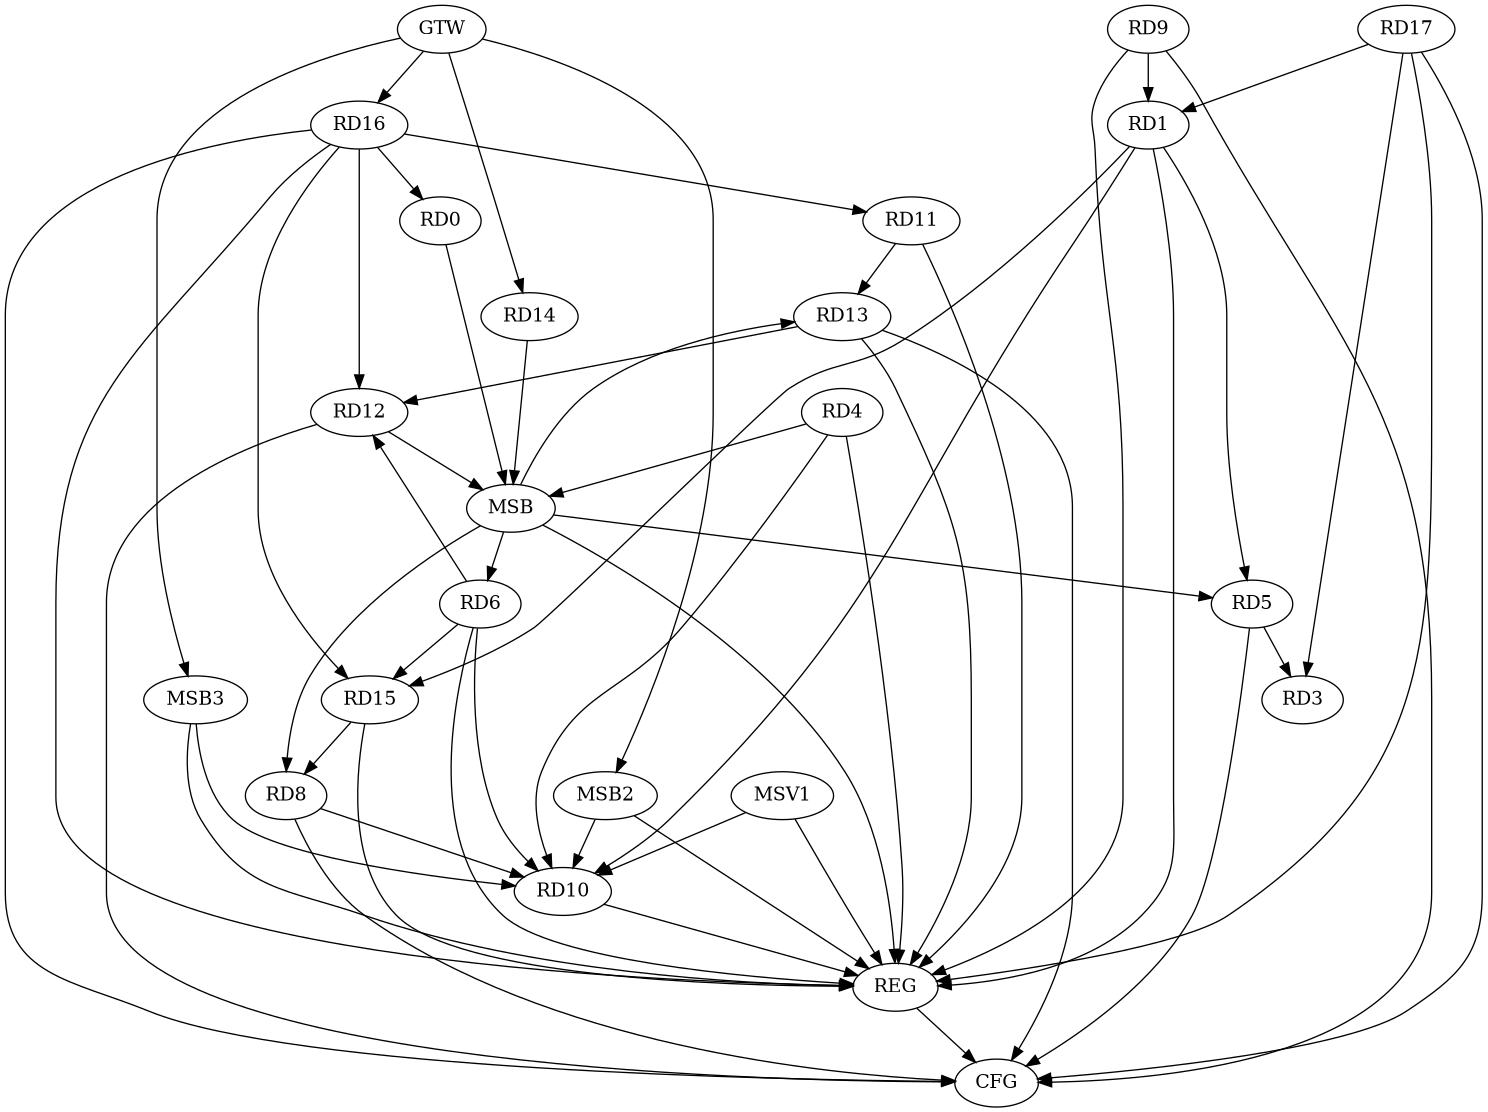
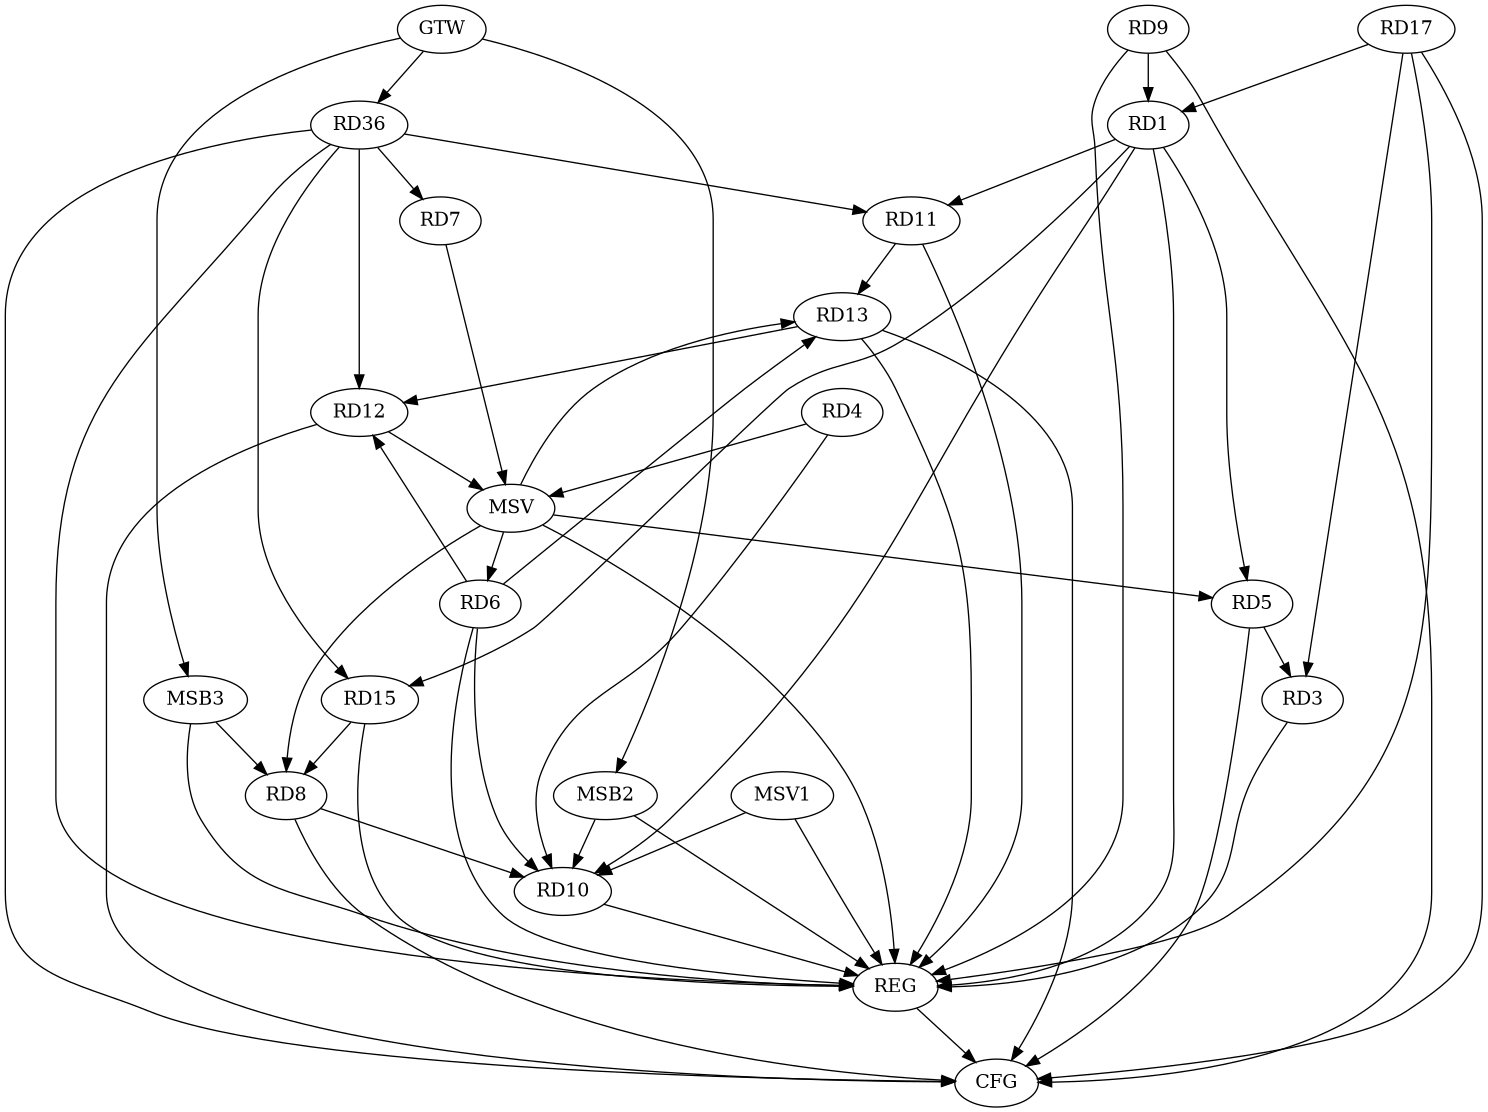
(359, 125) -> (359, 125)
none -> (1038, 170)
(440, 221) -> (440, 221)
(530, 317) -> none
(511, 508) -> (511, 508)
(431, 647) -> (668, 451)
(885, 692) -> (1212, 894)
(294, 848) -> (237, 744)
